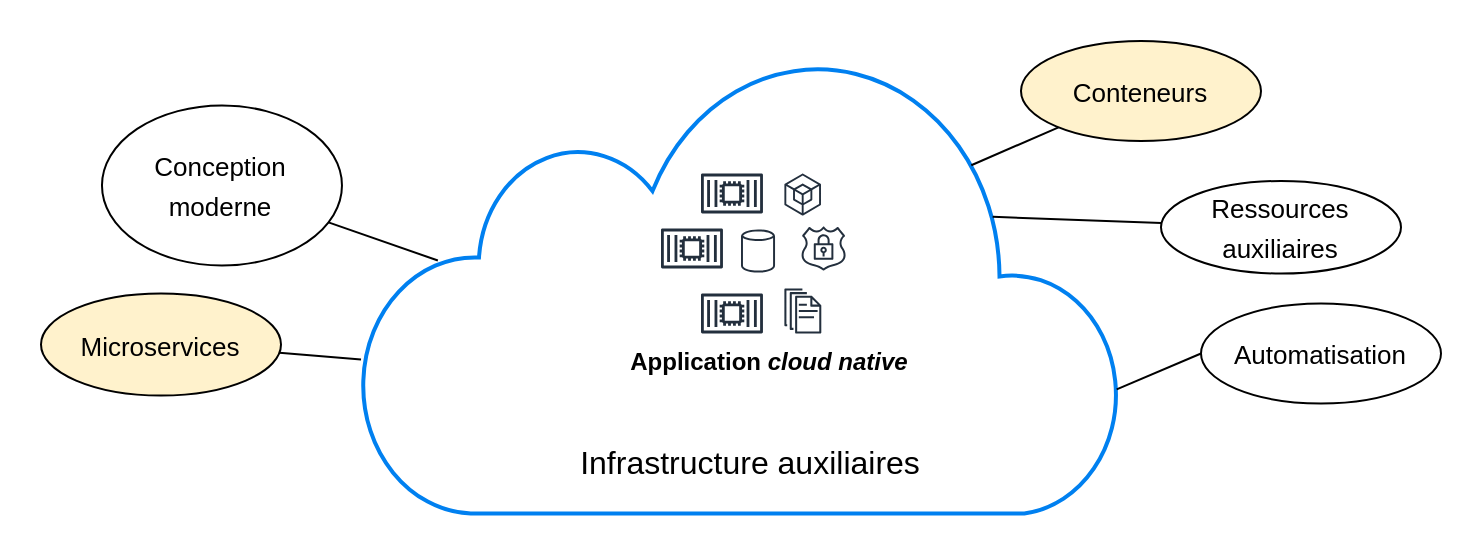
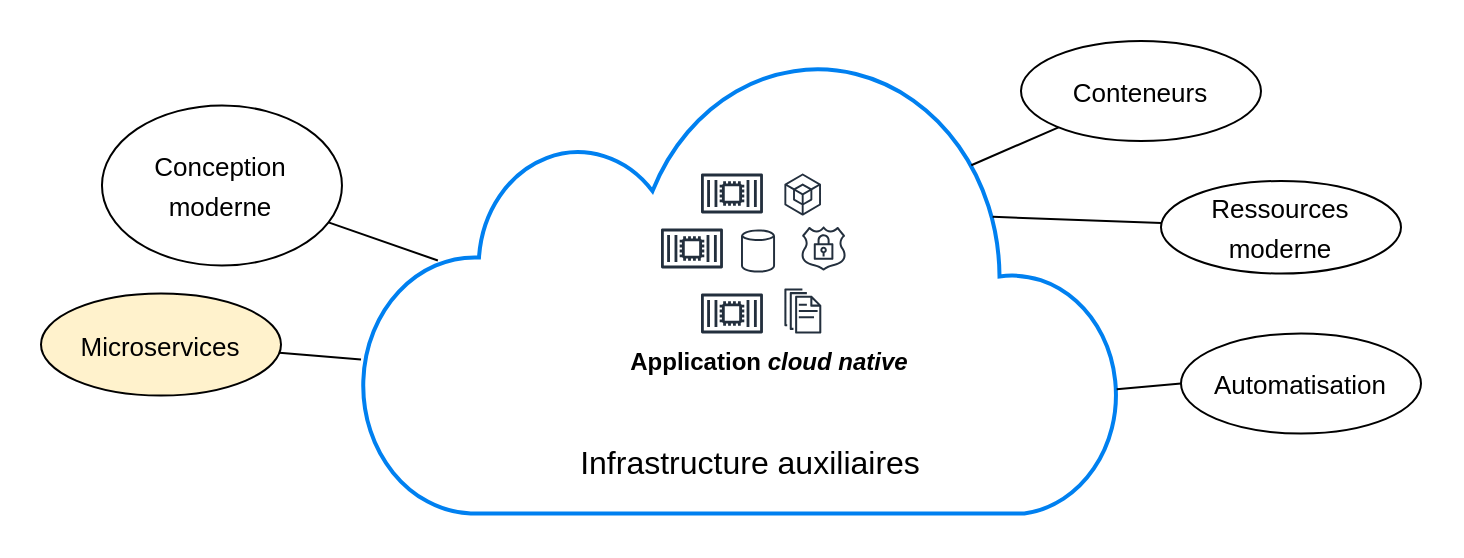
(1141, 91) -> (1141, 91)
(1281, 227) -> (1281, 227)
(1321, 354) -> (1301, 384)
